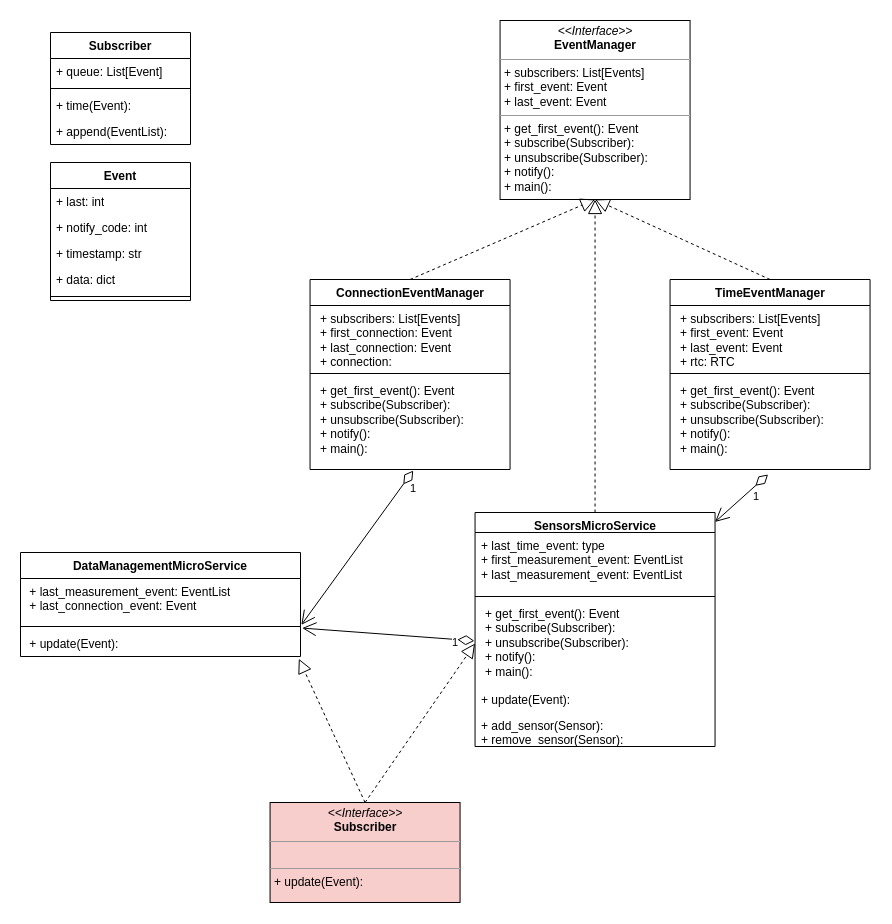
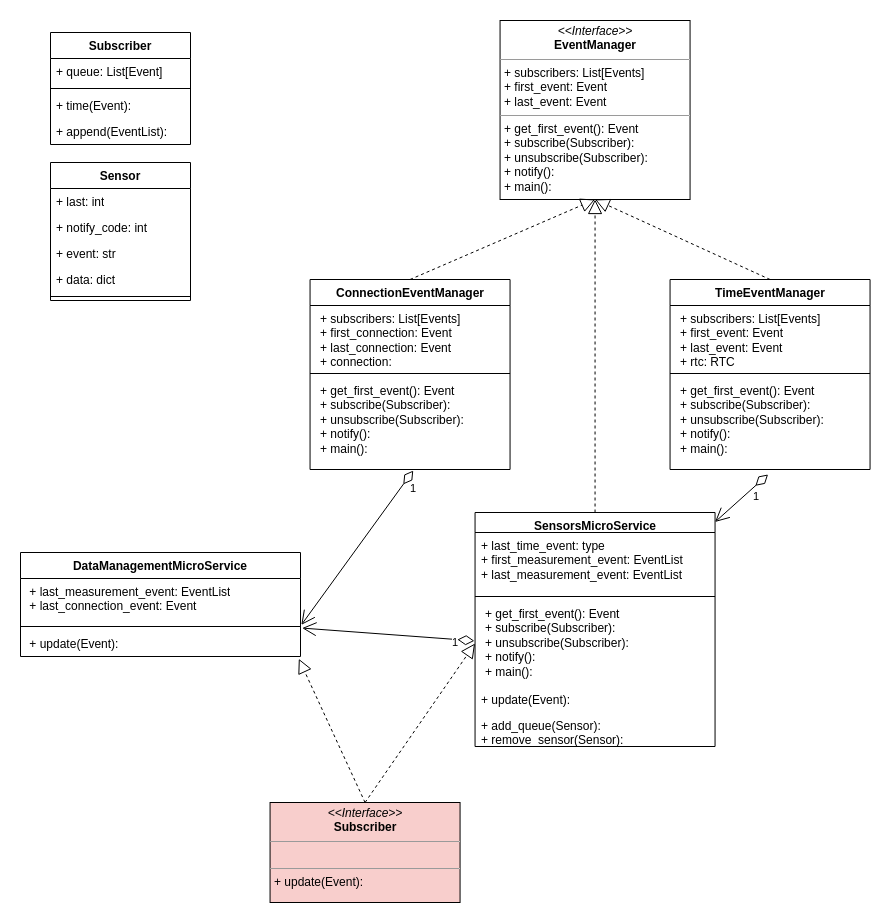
(121, 177) -> (121, 177)
(104, 255) -> (92, 255)
(559, 734) -> (559, 734)
